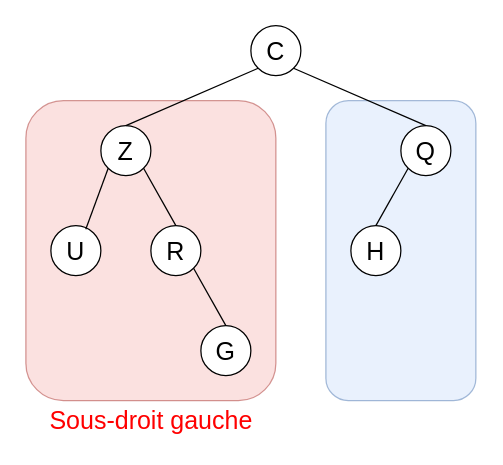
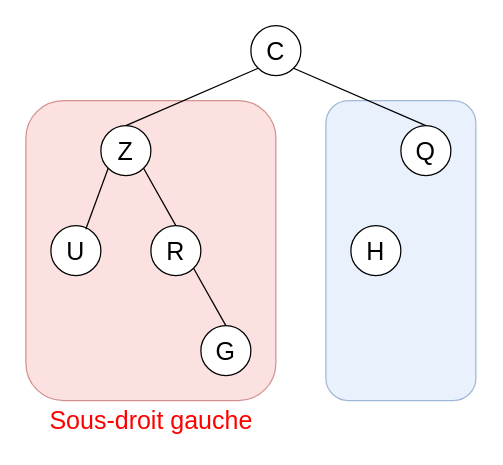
(392, 197) -> none
